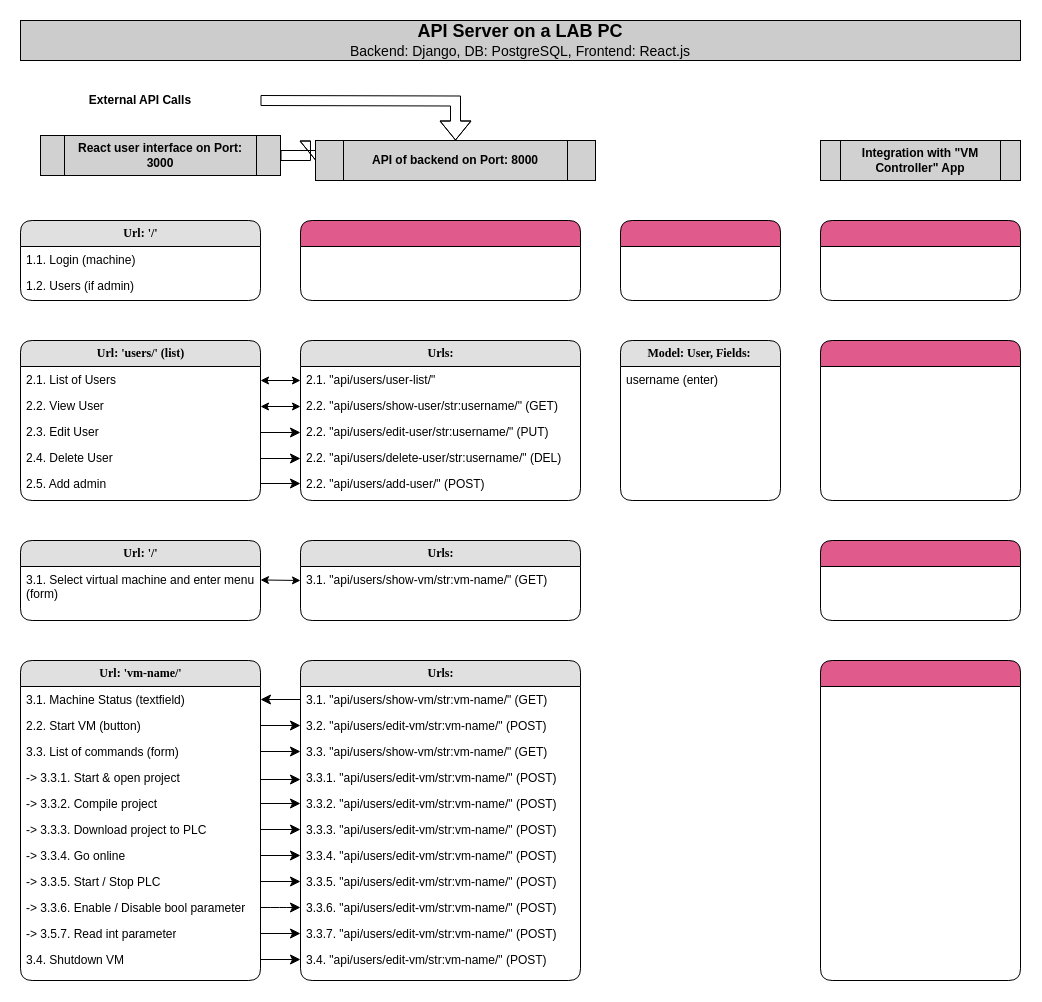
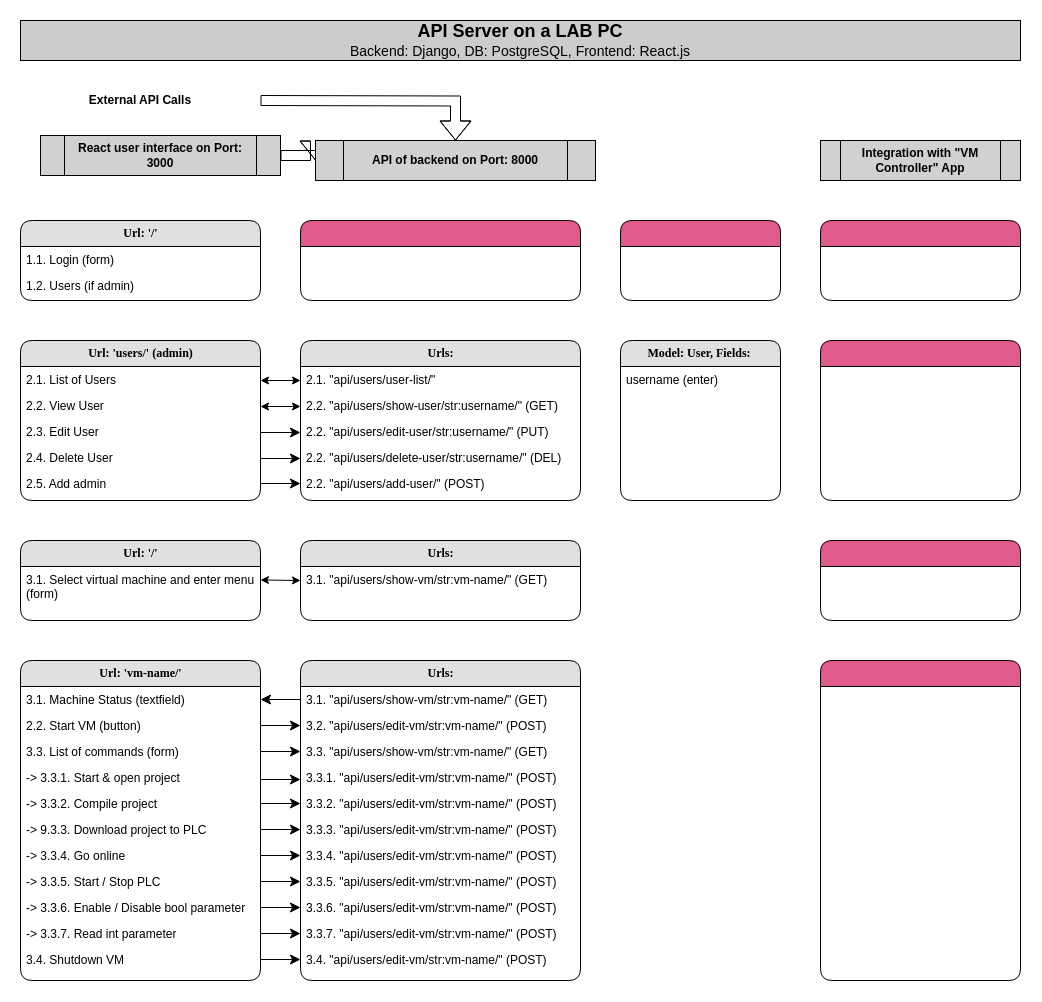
(84, 261) -> (76, 261)
(141, 354) -> (141, 354)
(125, 831) -> (125, 831)
(110, 935) -> (110, 935)
